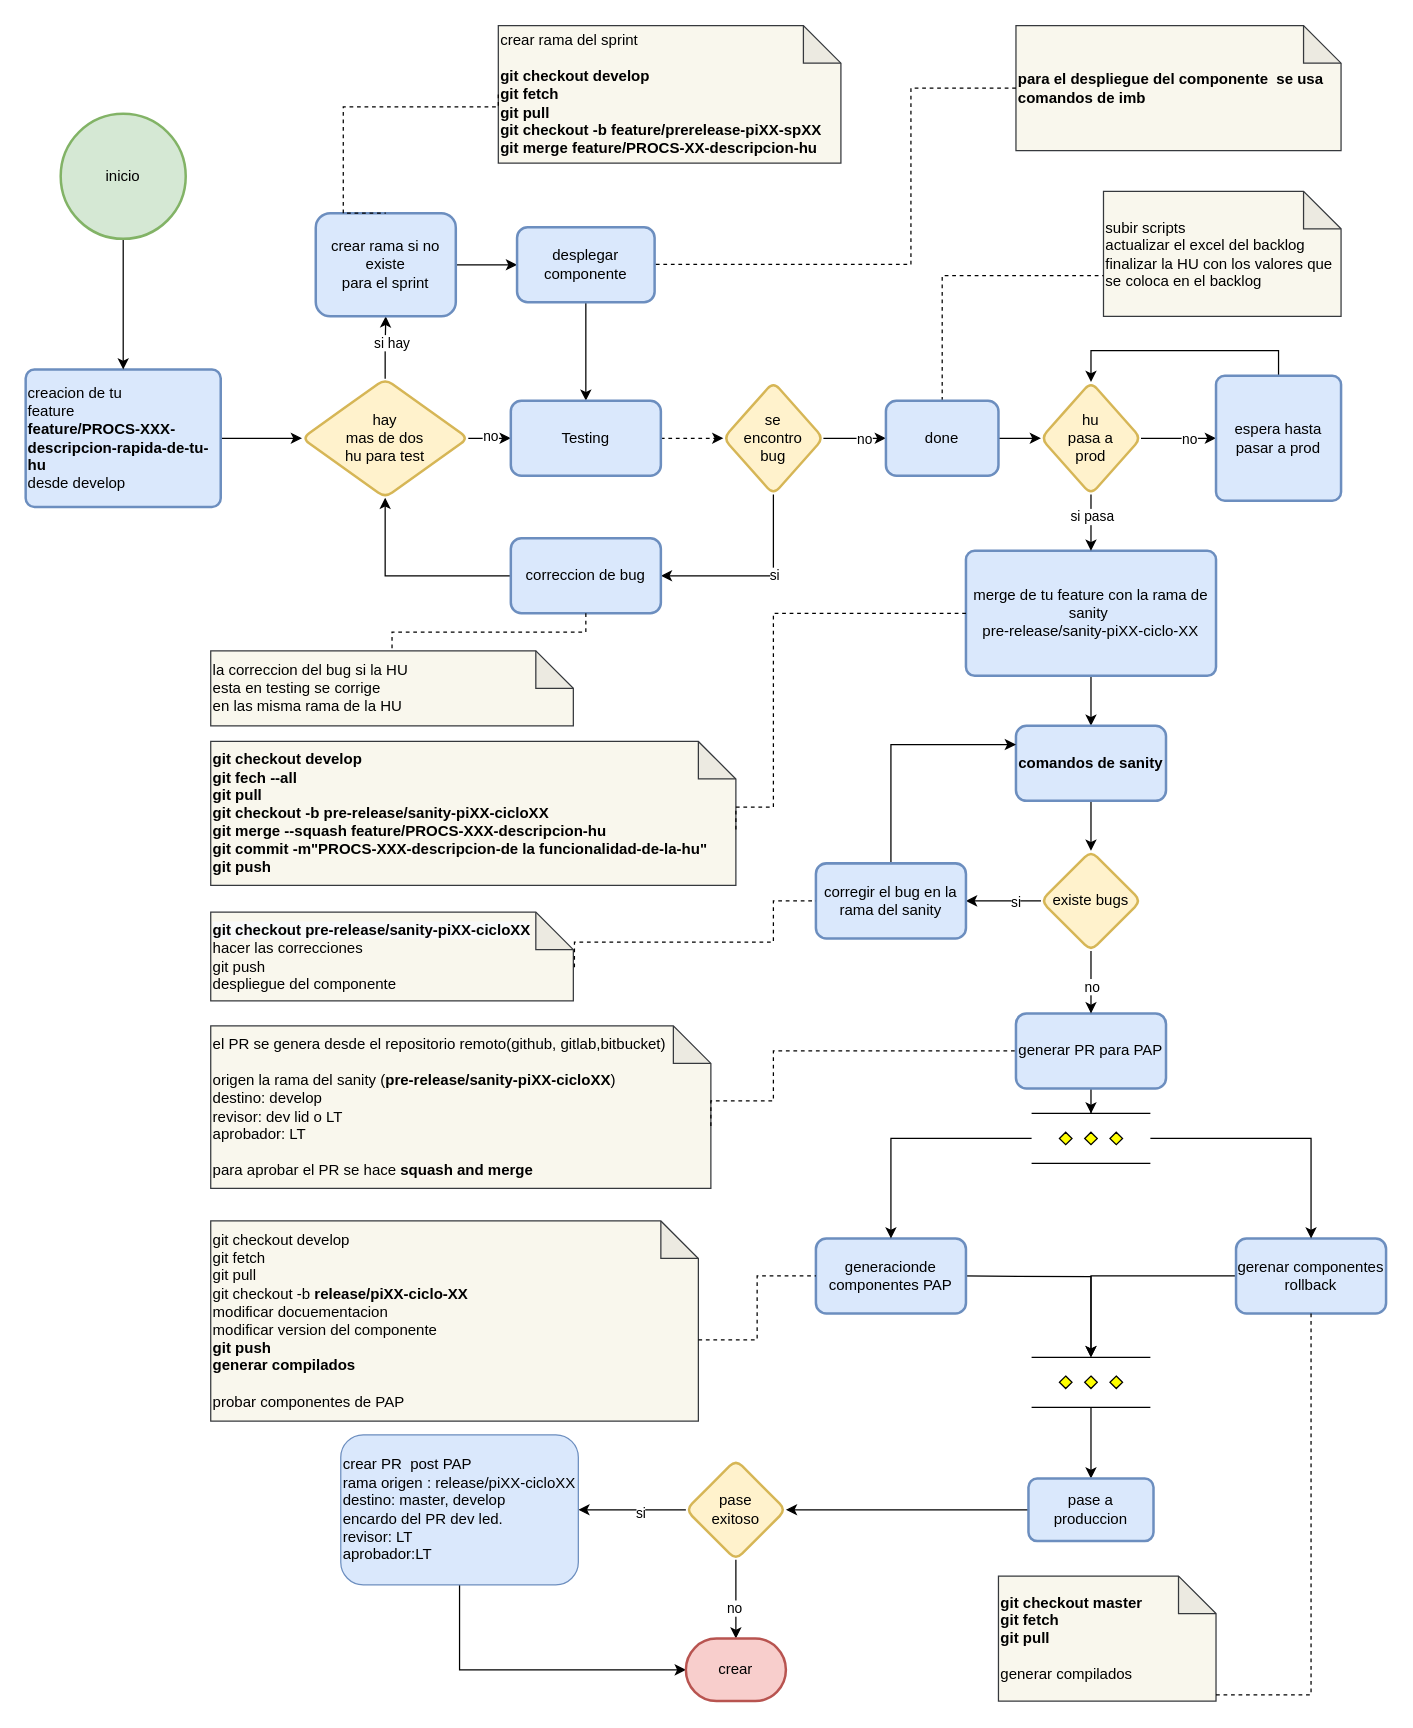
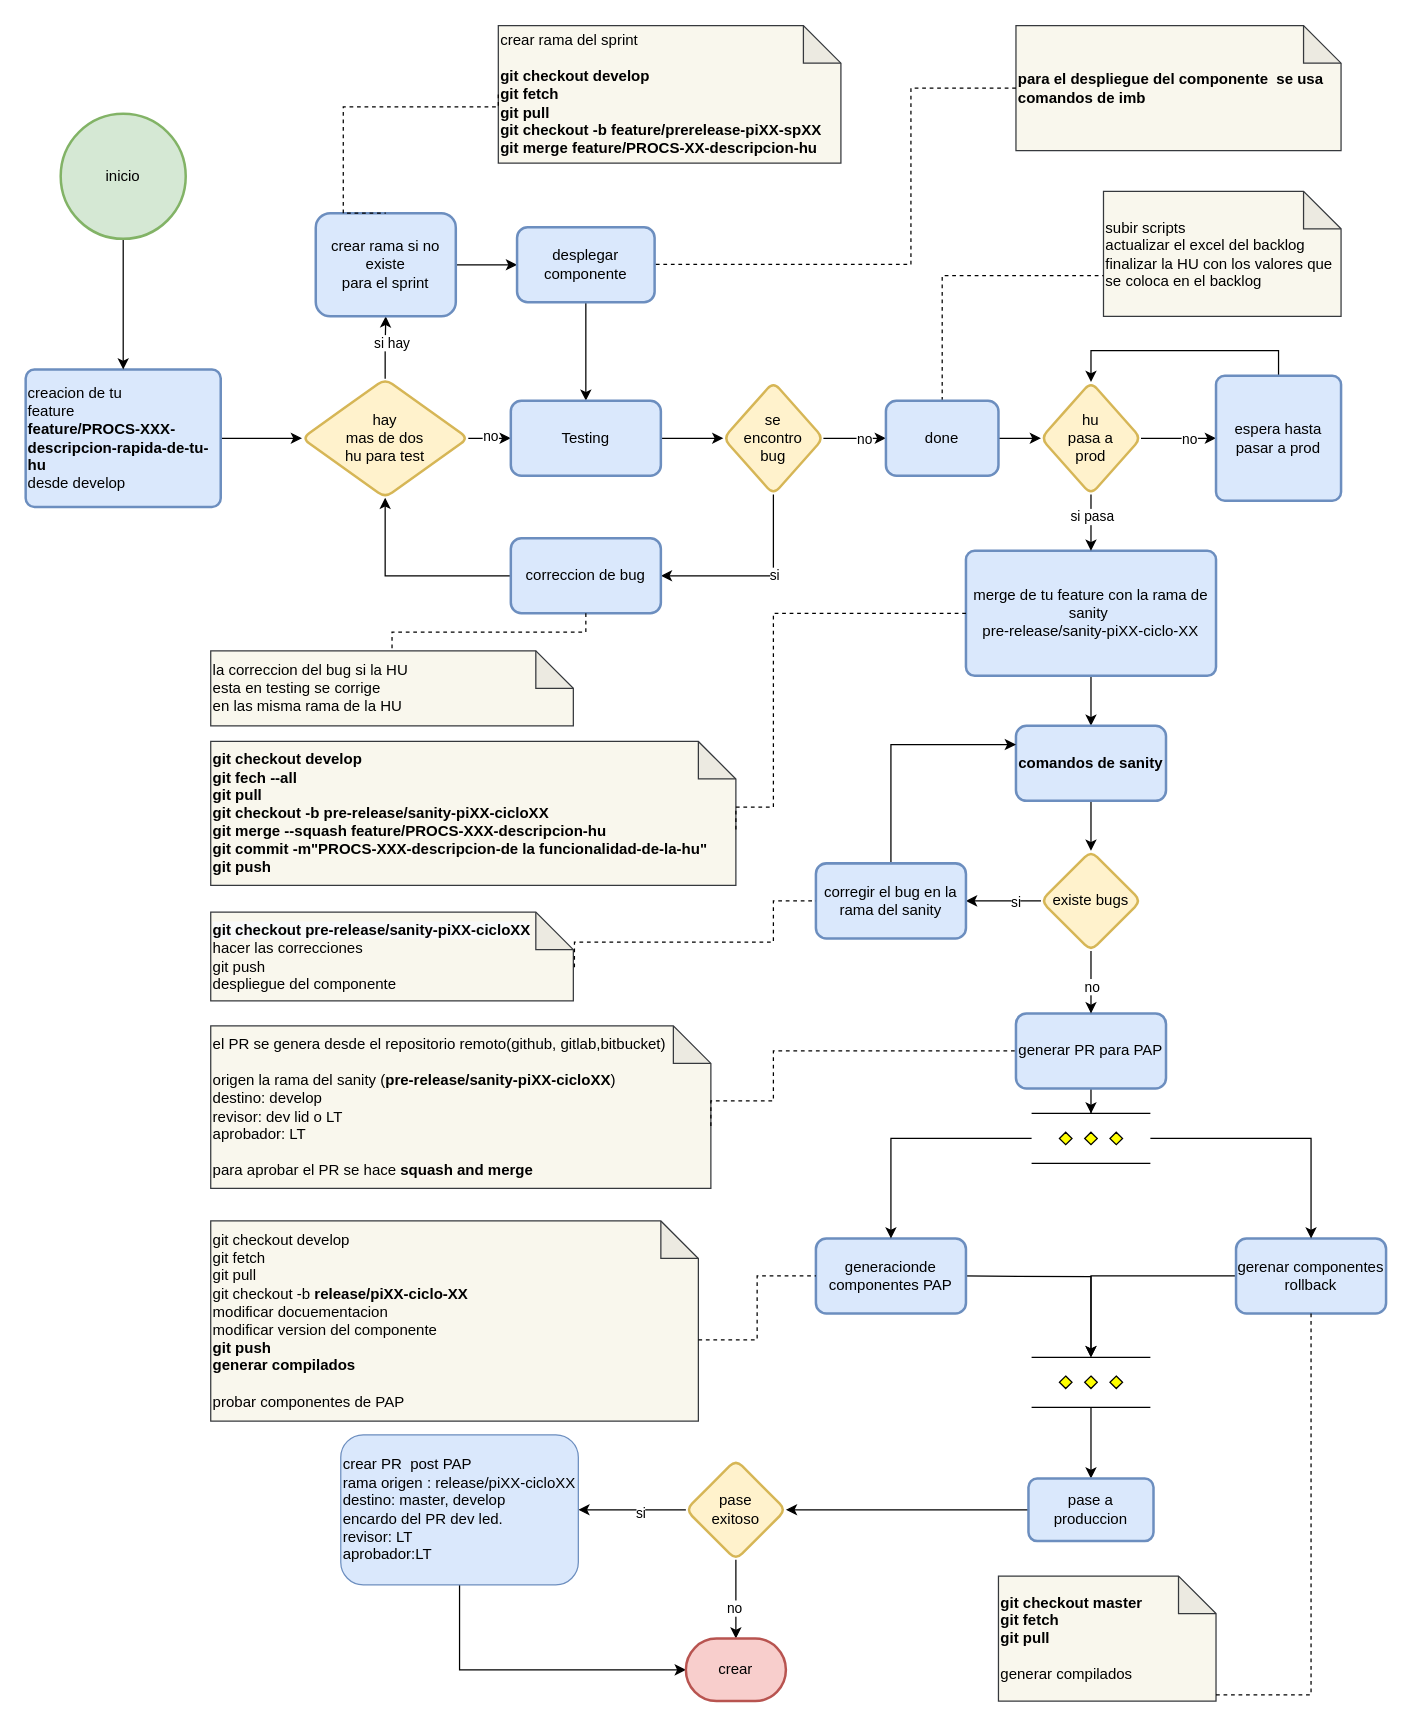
(688, 438) -> (688, 438)
